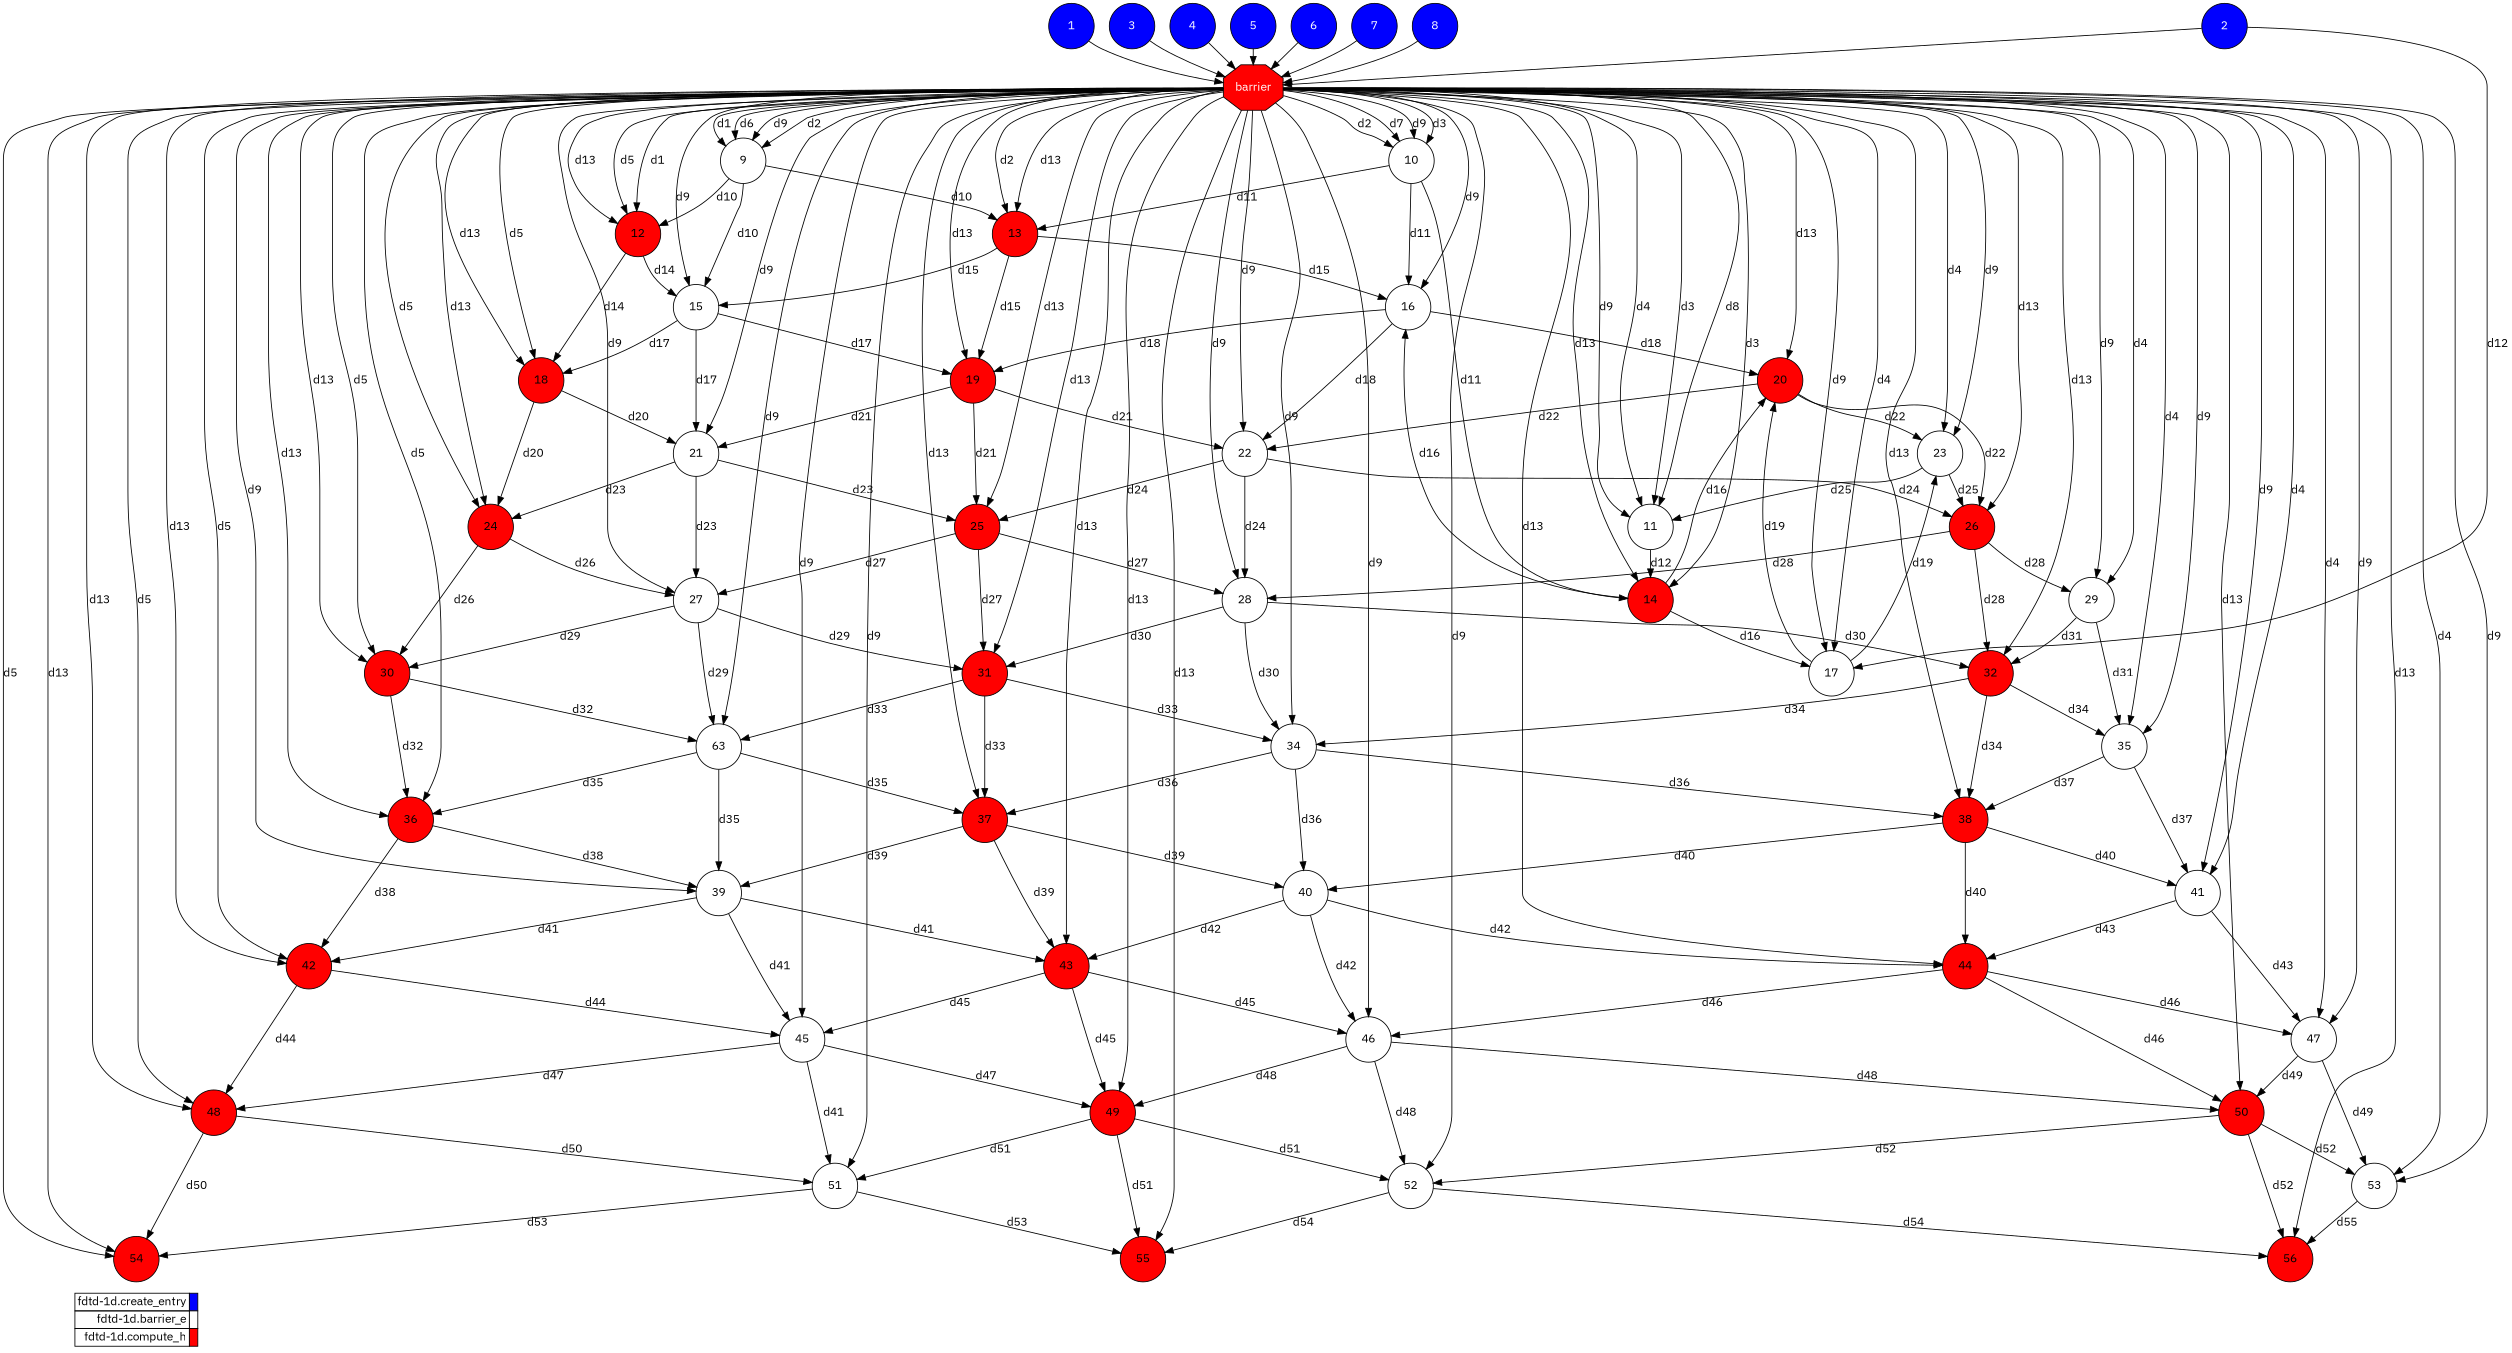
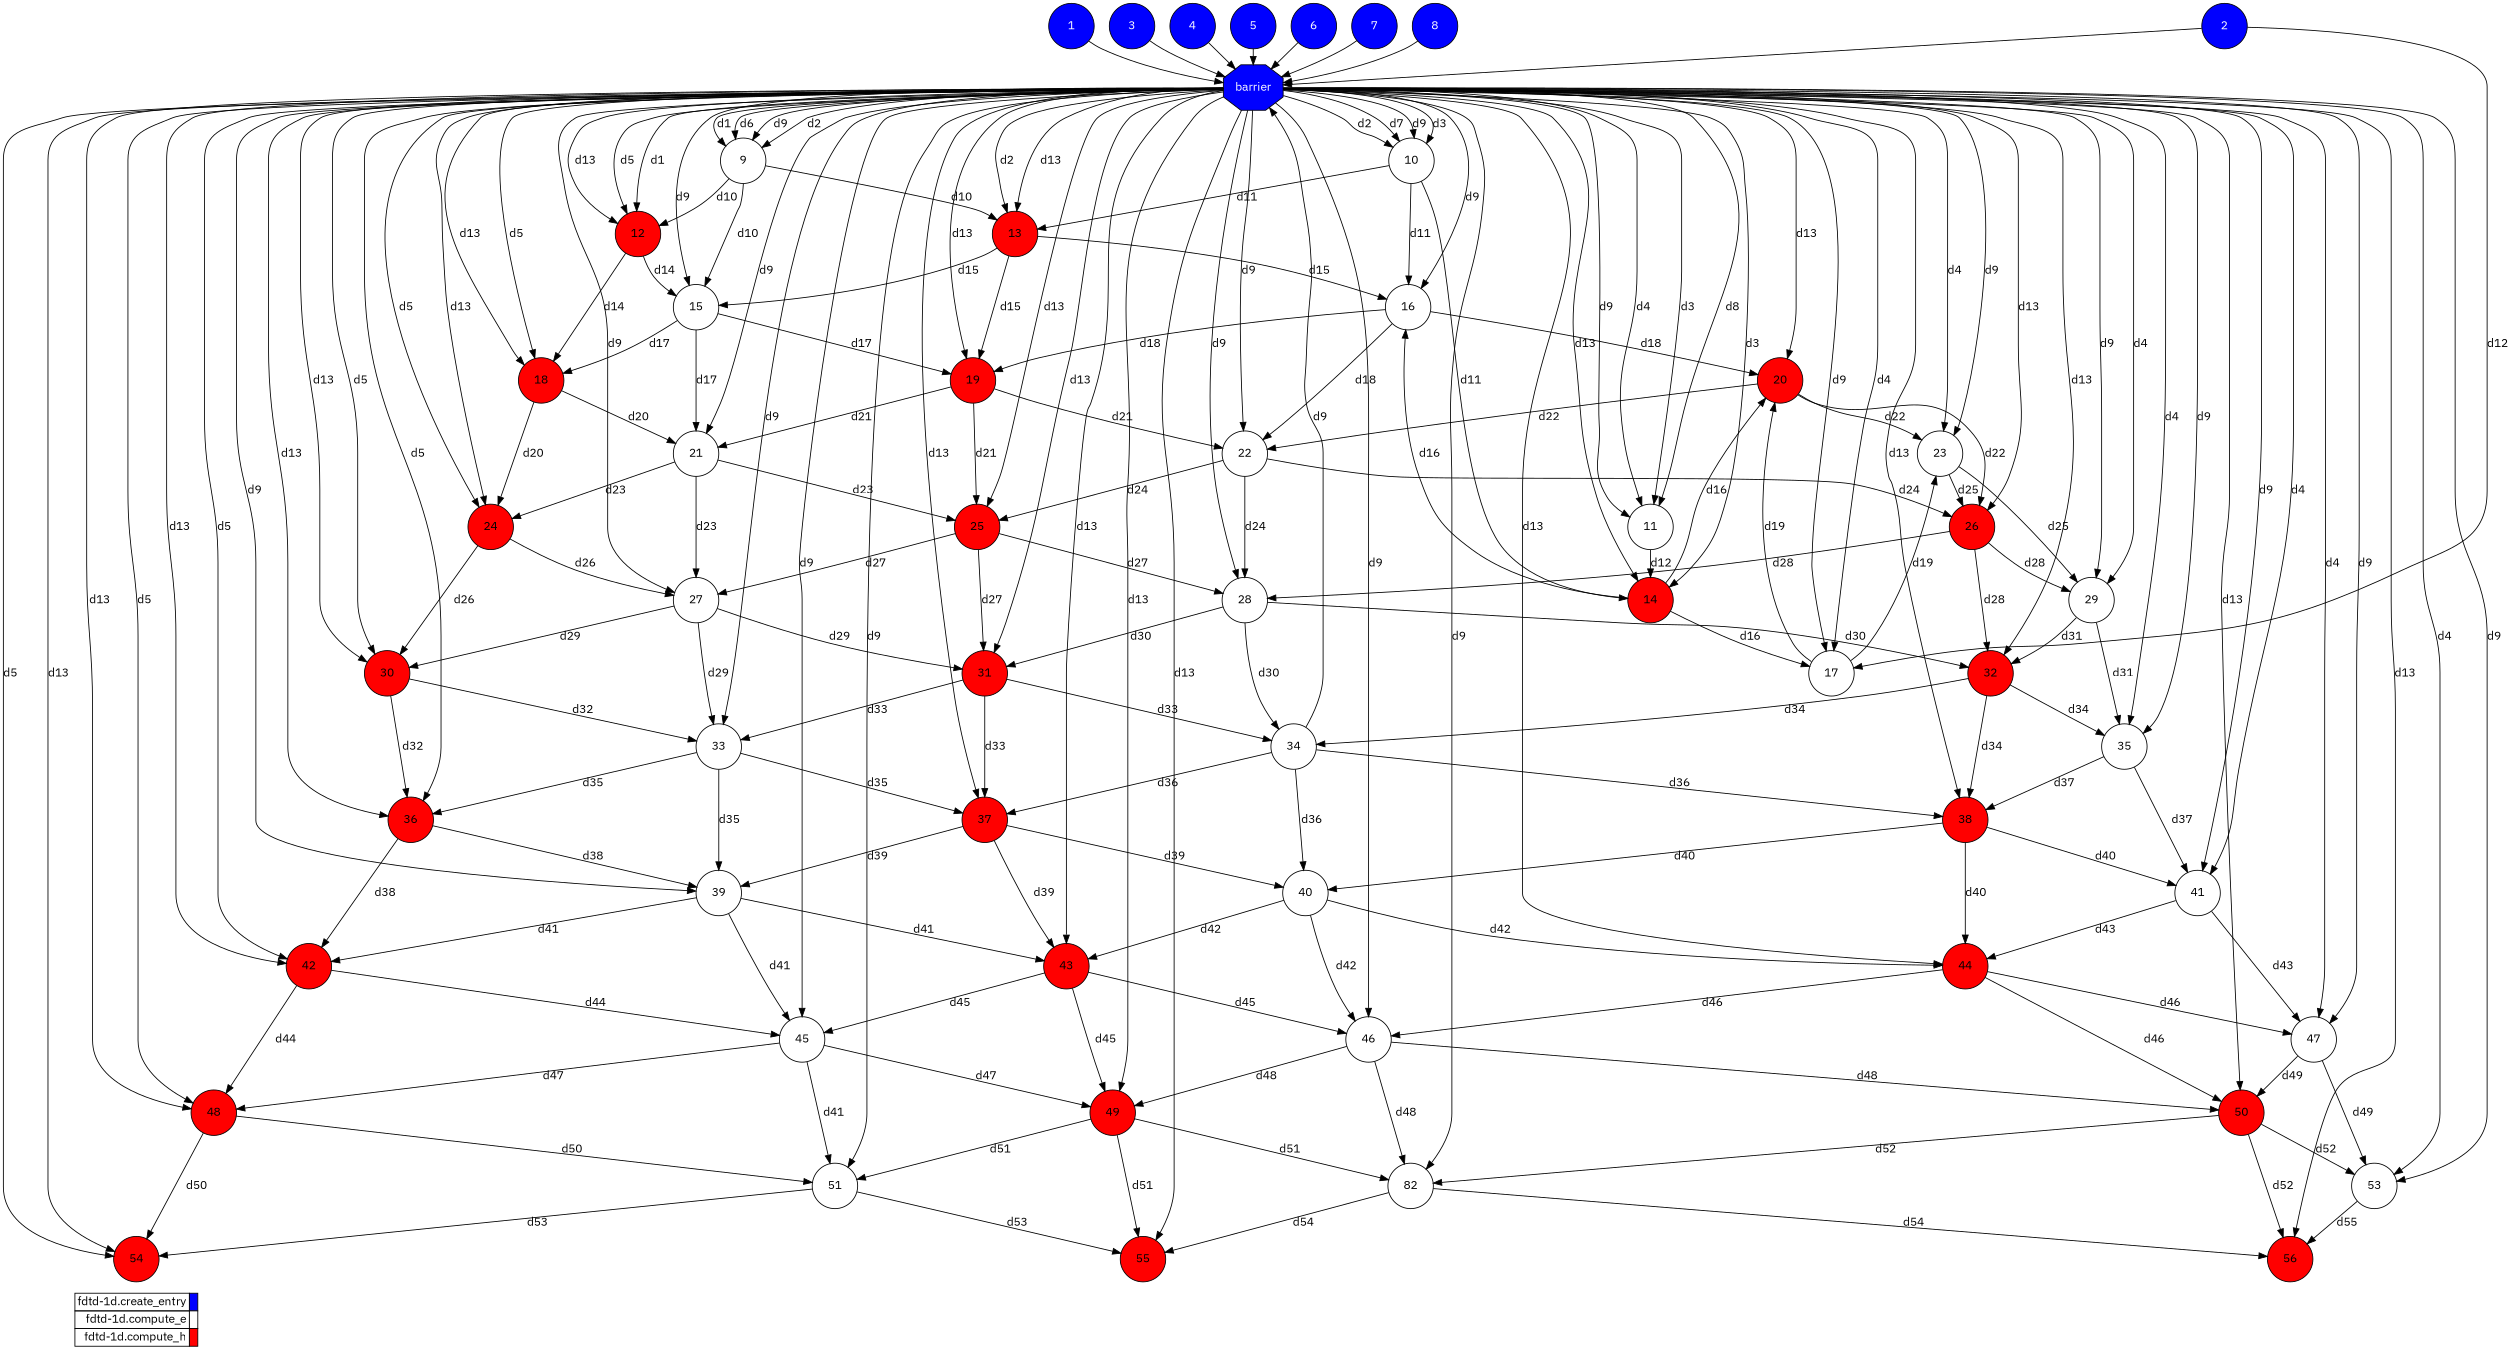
(1253, 88) -> (1253, 88)
(1283, 410) -> (1312, 420)
(1801, 489) -> (2019, 518)
(719, 747) -> (719, 747)
(1411, 1186) -> (1411, 1186)
(142, 1319) -> (136, 1319)
